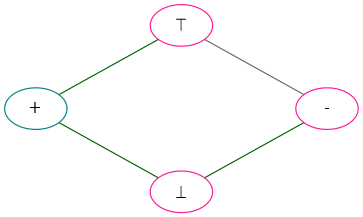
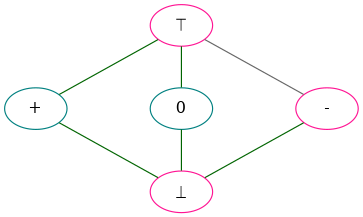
none -> (181, 109)
